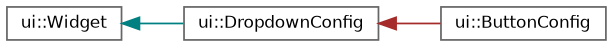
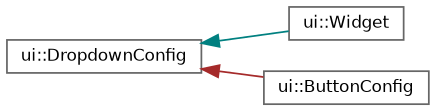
(161, 23) -> (254, 36)
